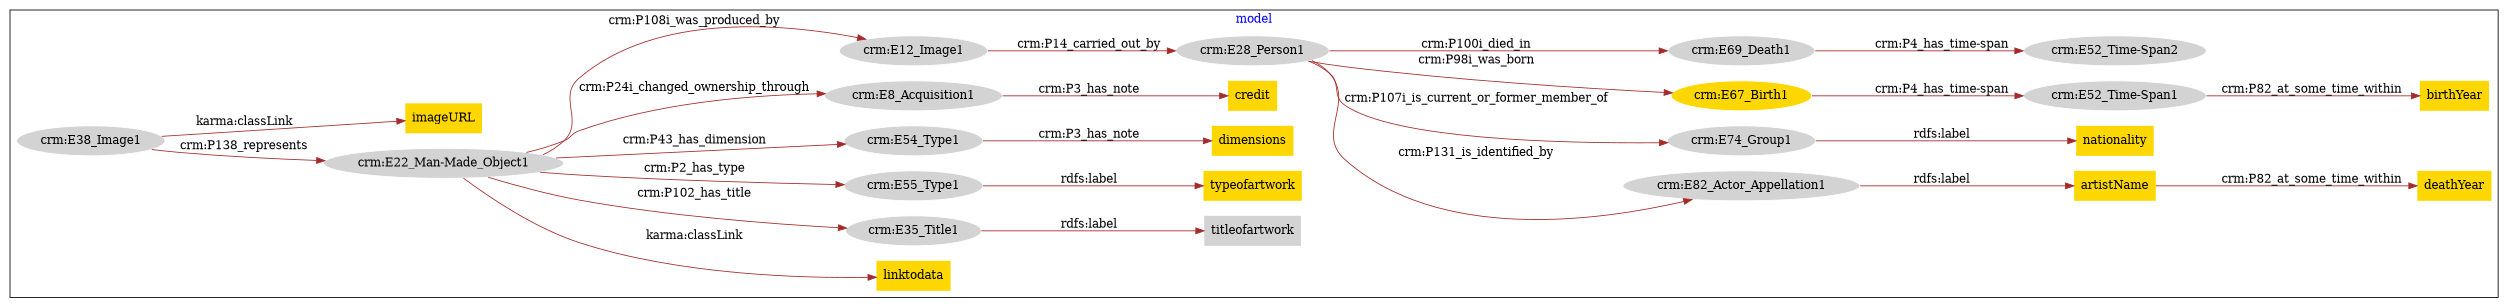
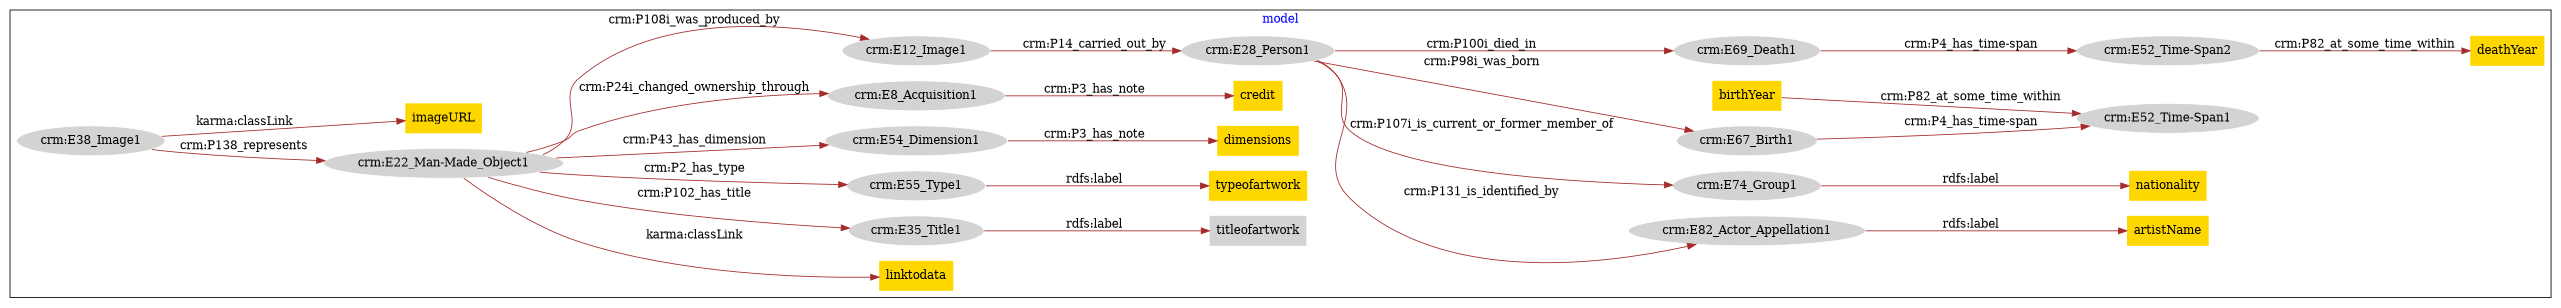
(1742, 96) -> (1747, 141)
(2309, 96) -> (1927, 105)
(914, 141) -> (916, 141)
(2282, 186) -> (2361, 51)
